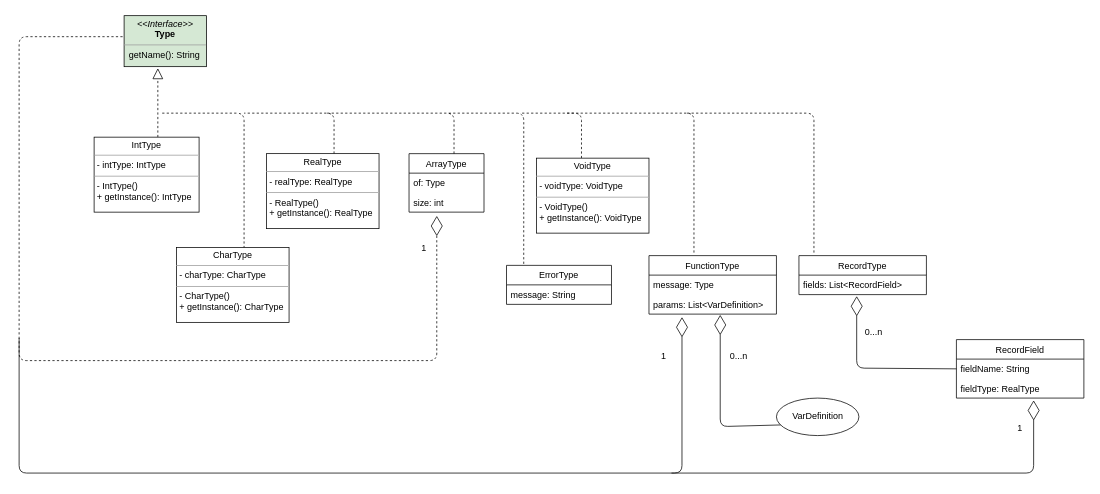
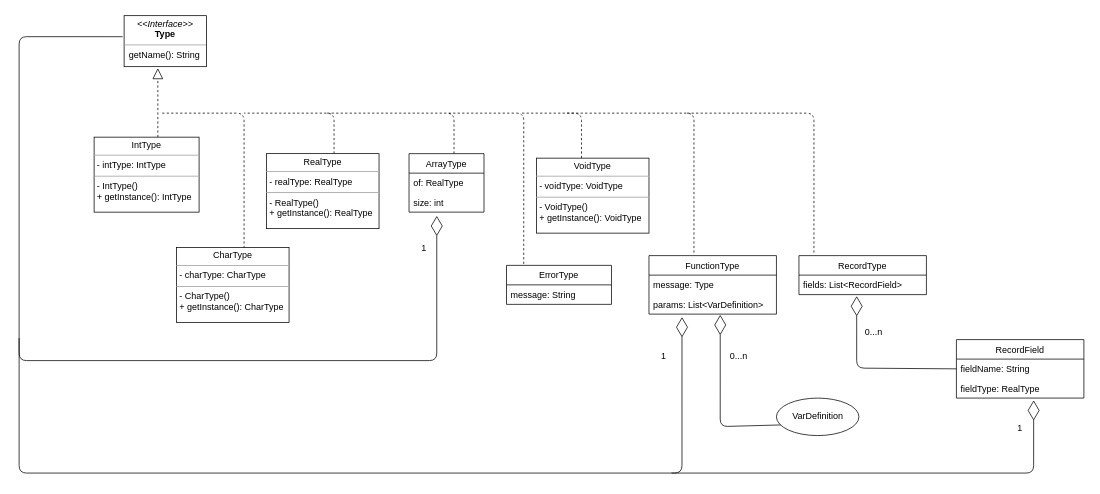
(165, 41) -> (165, 41)
(431, 183) -> (440, 183)
(288, 360) -> (288, 360)
